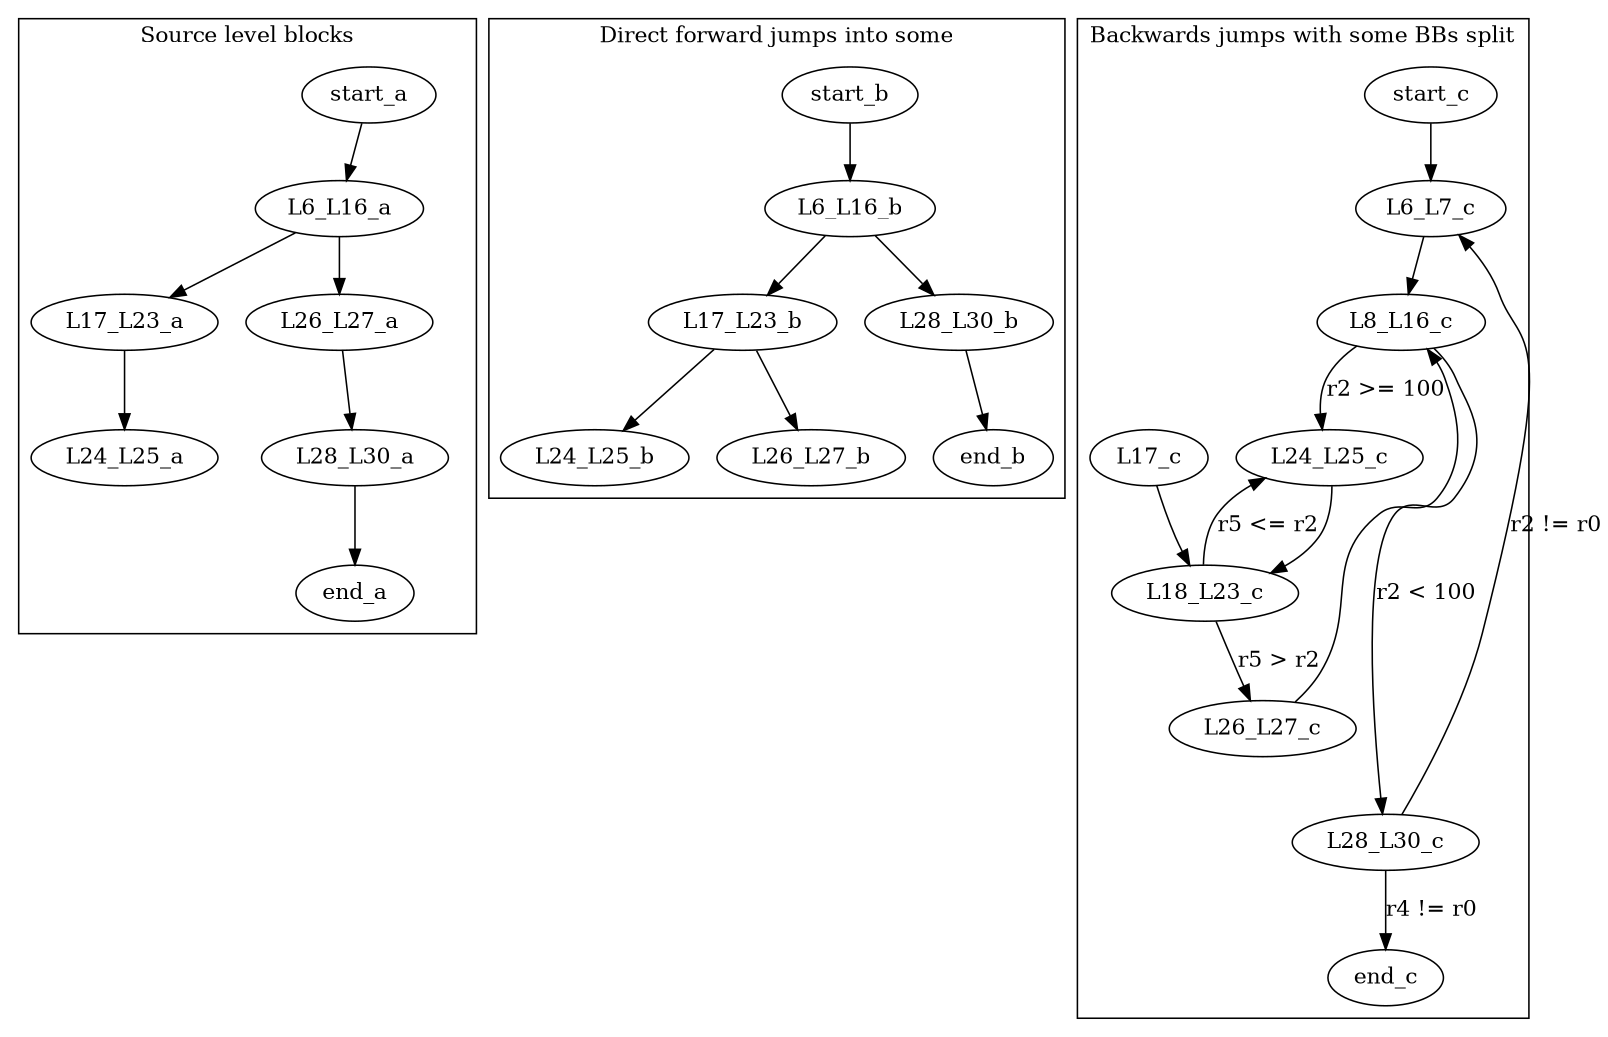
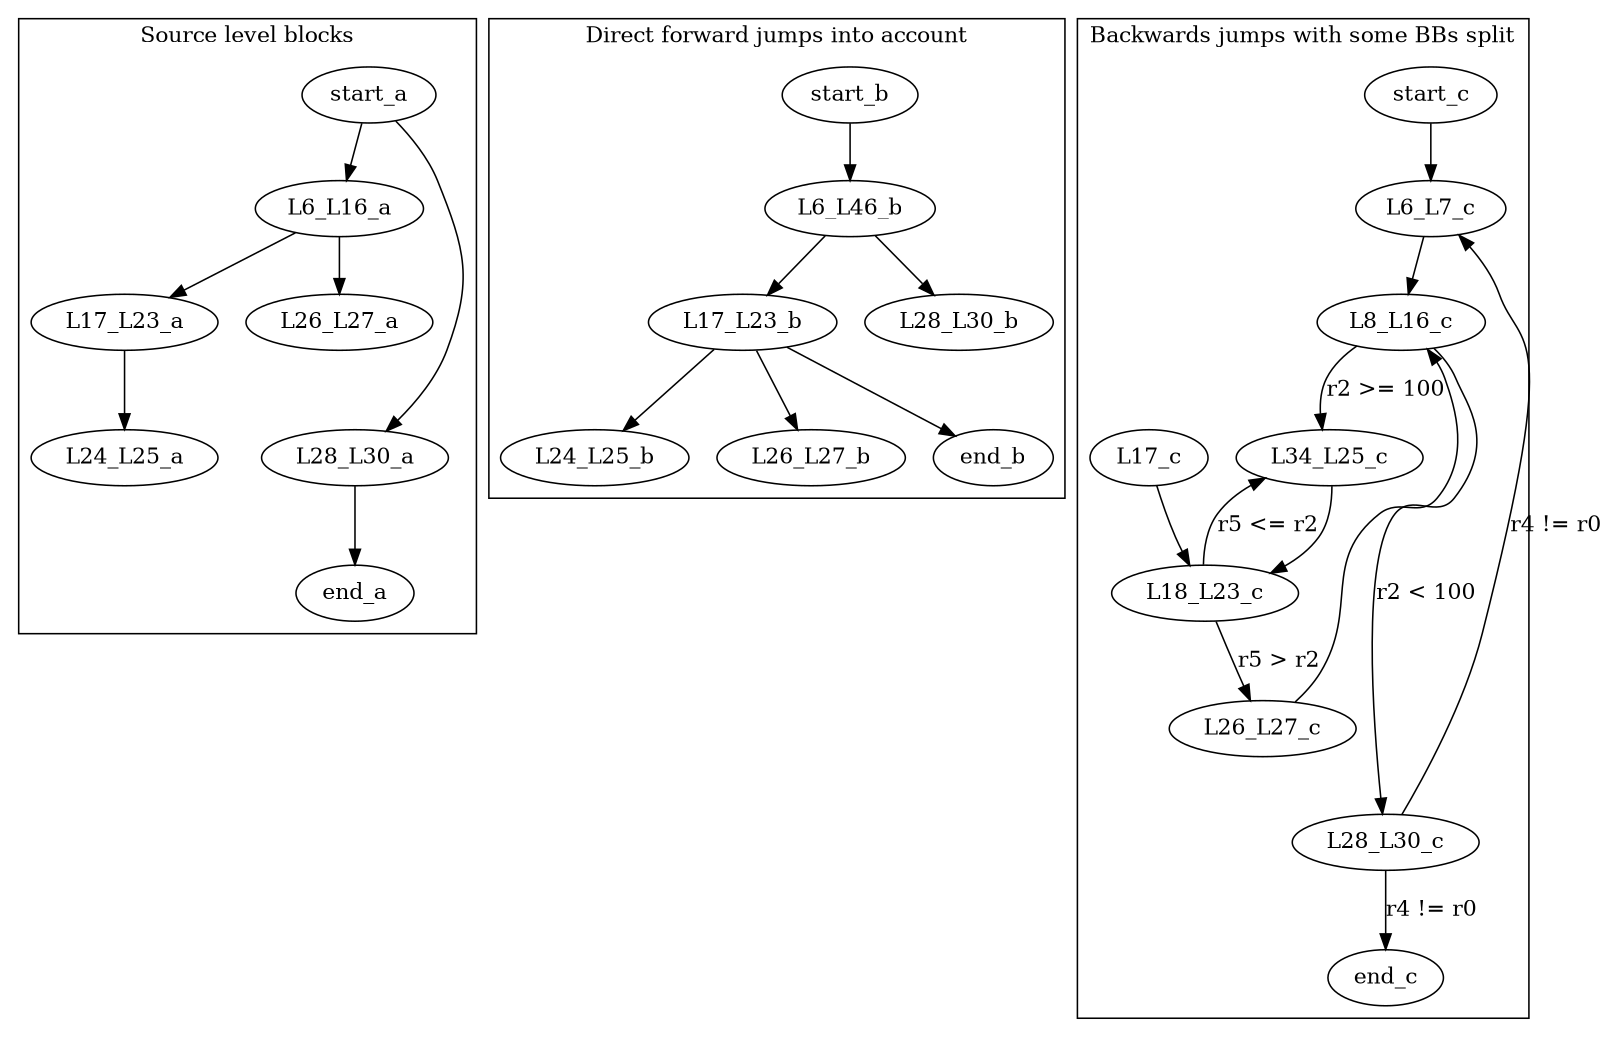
(777, 37) -> (777, 37)
(850, 209) -> (850, 209)
(346, 382) -> (463, 271)
(974, 383) -> (864, 388)
(1330, 458) -> (1330, 458)
(1556, 525) -> (1556, 525)
